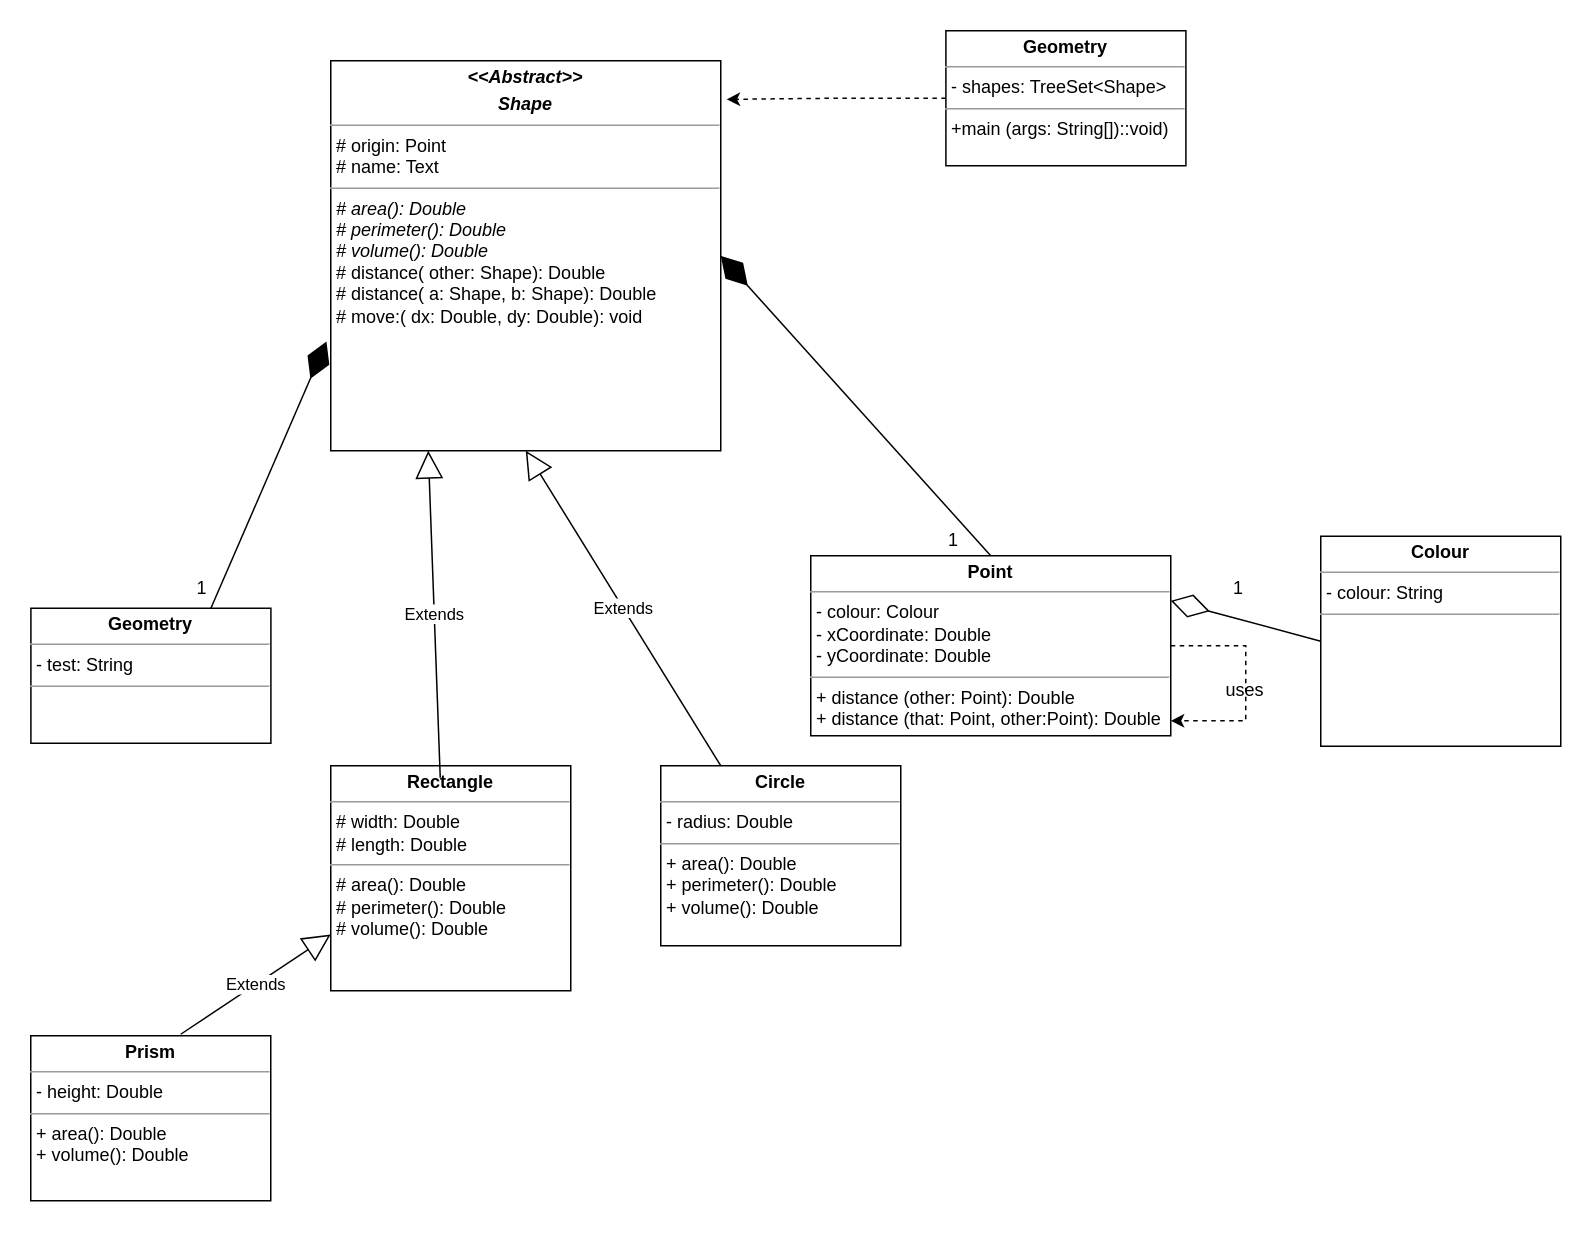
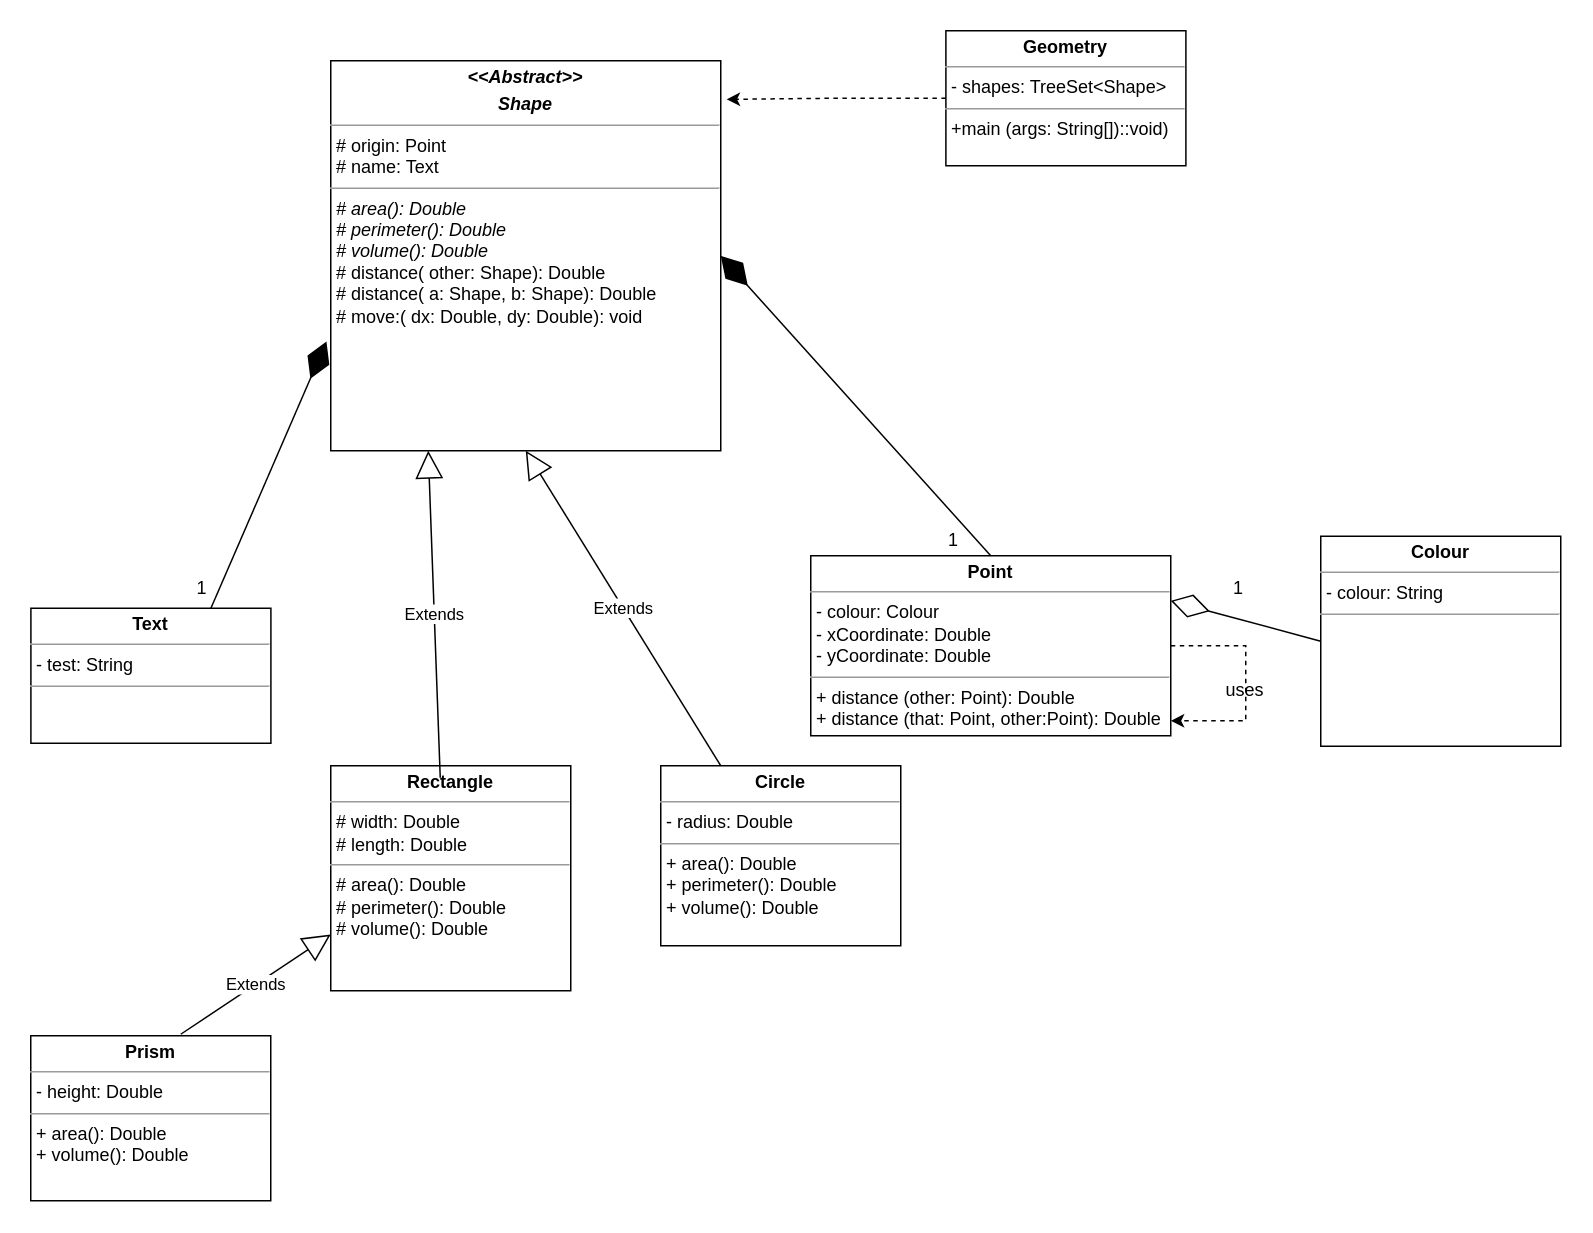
(92, 630) -> (92, 630)
